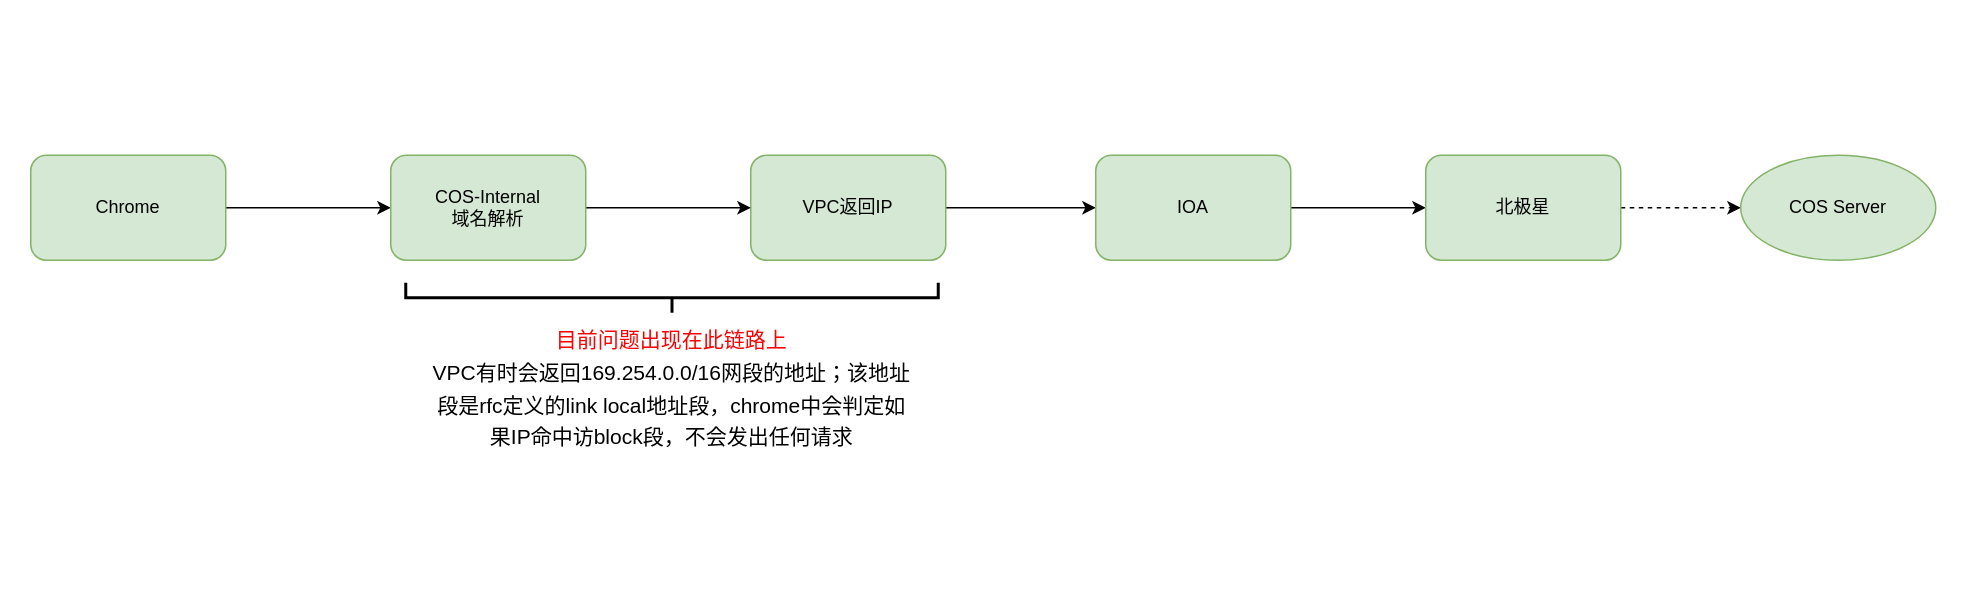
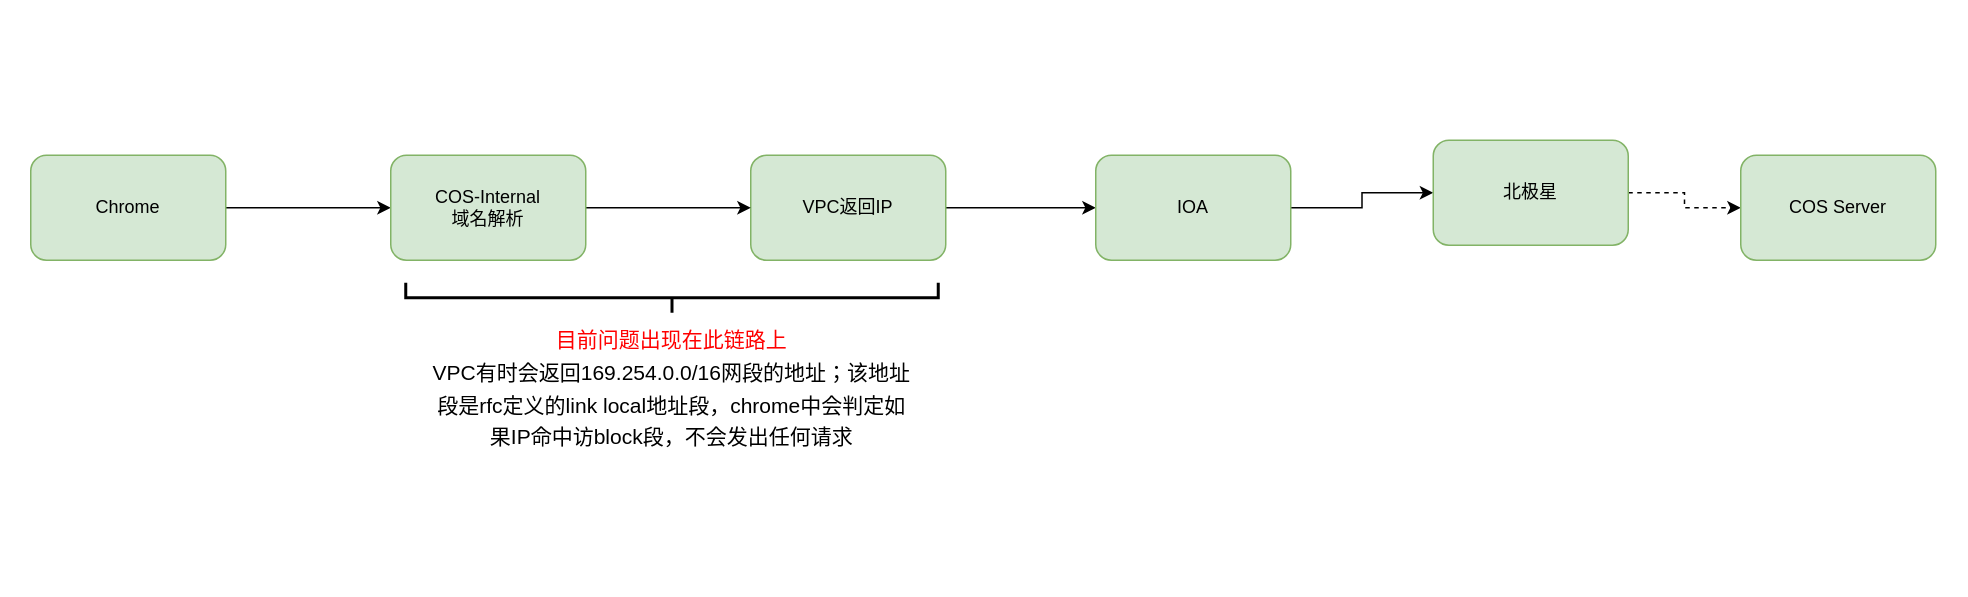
(1523, 208) -> (1531, 193)
(1838, 208) -> (1838, 208)
